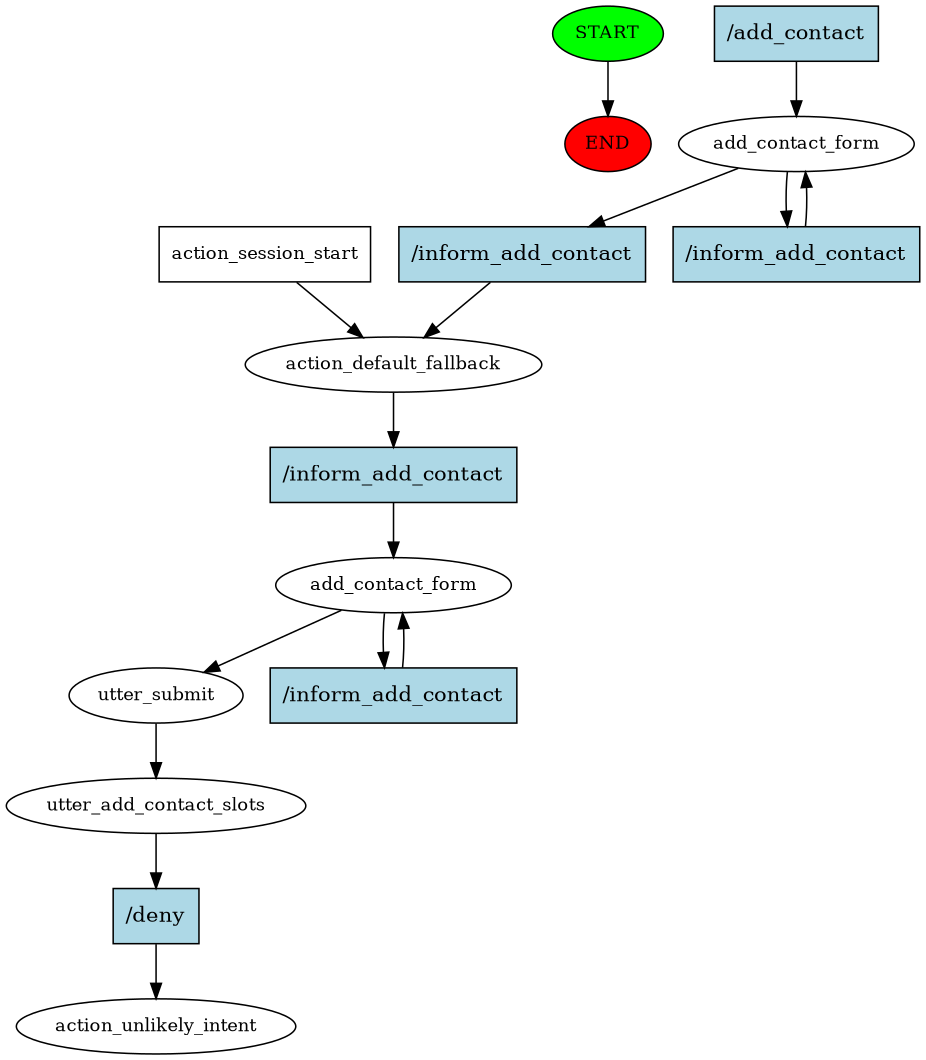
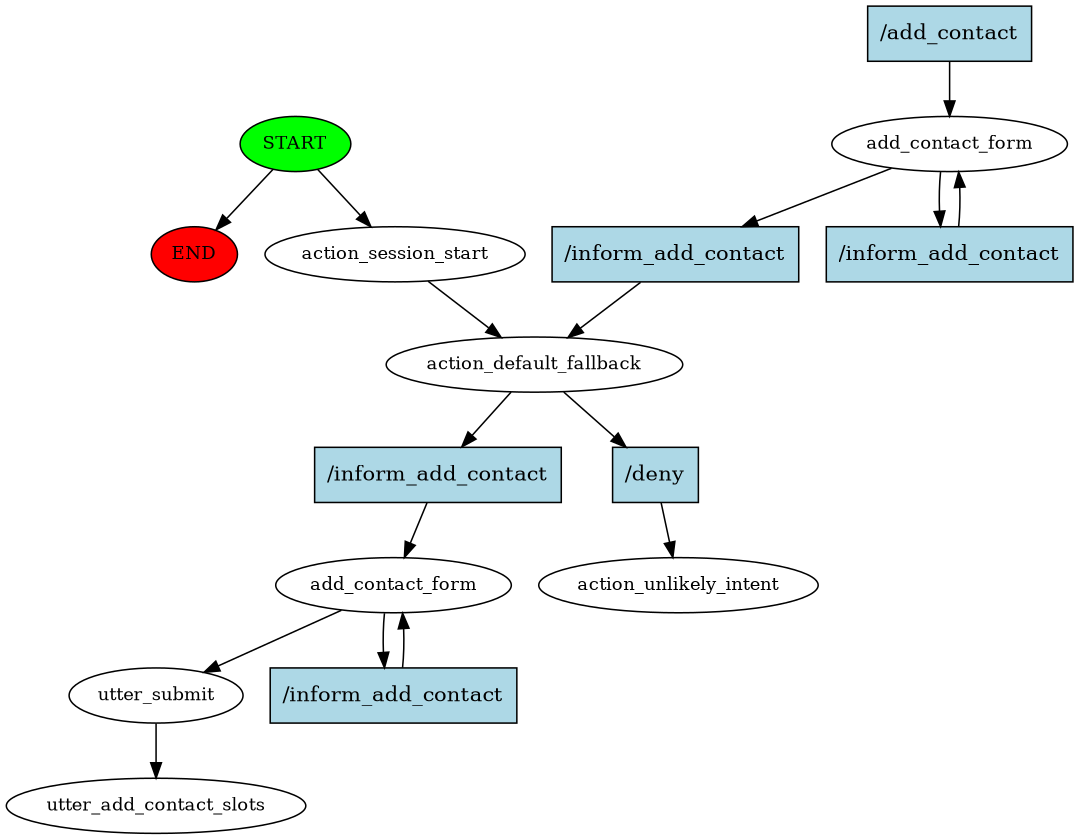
none -> (339, 192)
(265, 254) -> (395, 254)
(156, 853) -> (589, 415)
